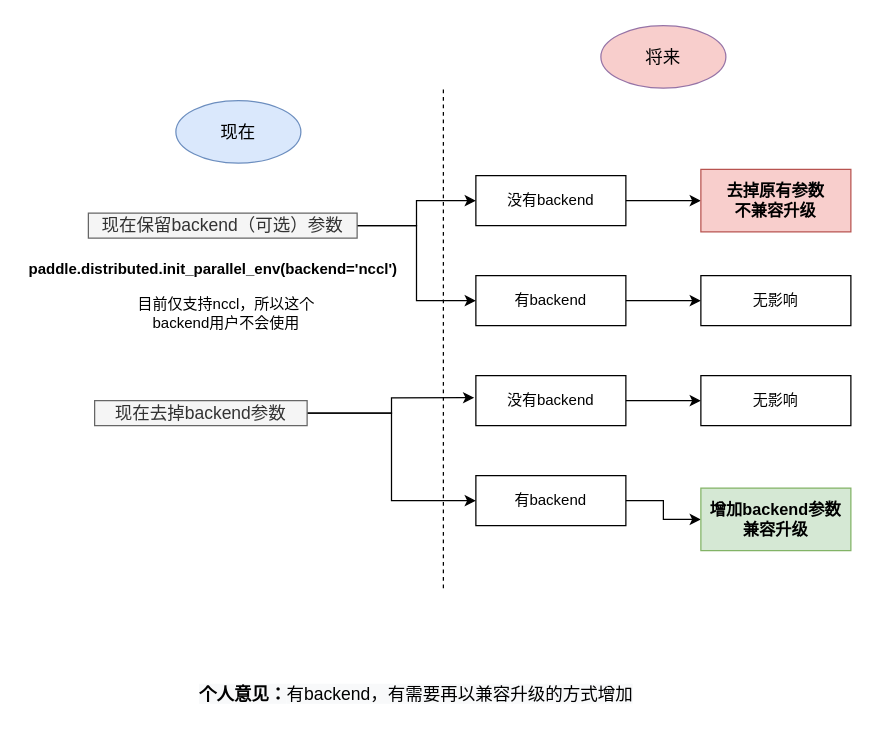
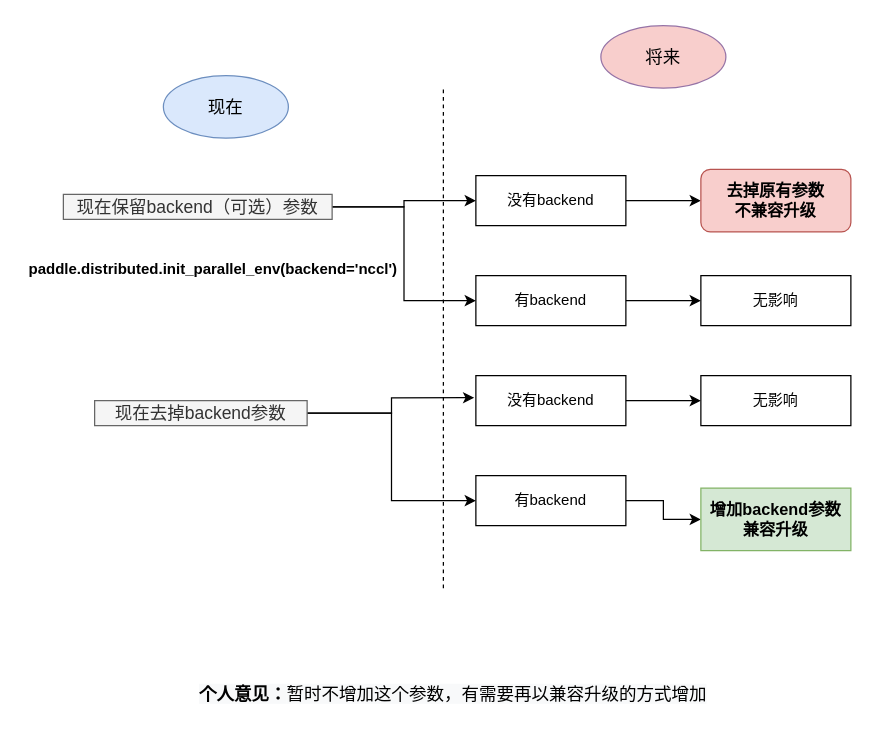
(238, 132) -> (226, 107)
(776, 201) -> (776, 201)
(223, 226) -> (198, 207)
(226, 313) -> none
(386, 693) -> (417, 693)
